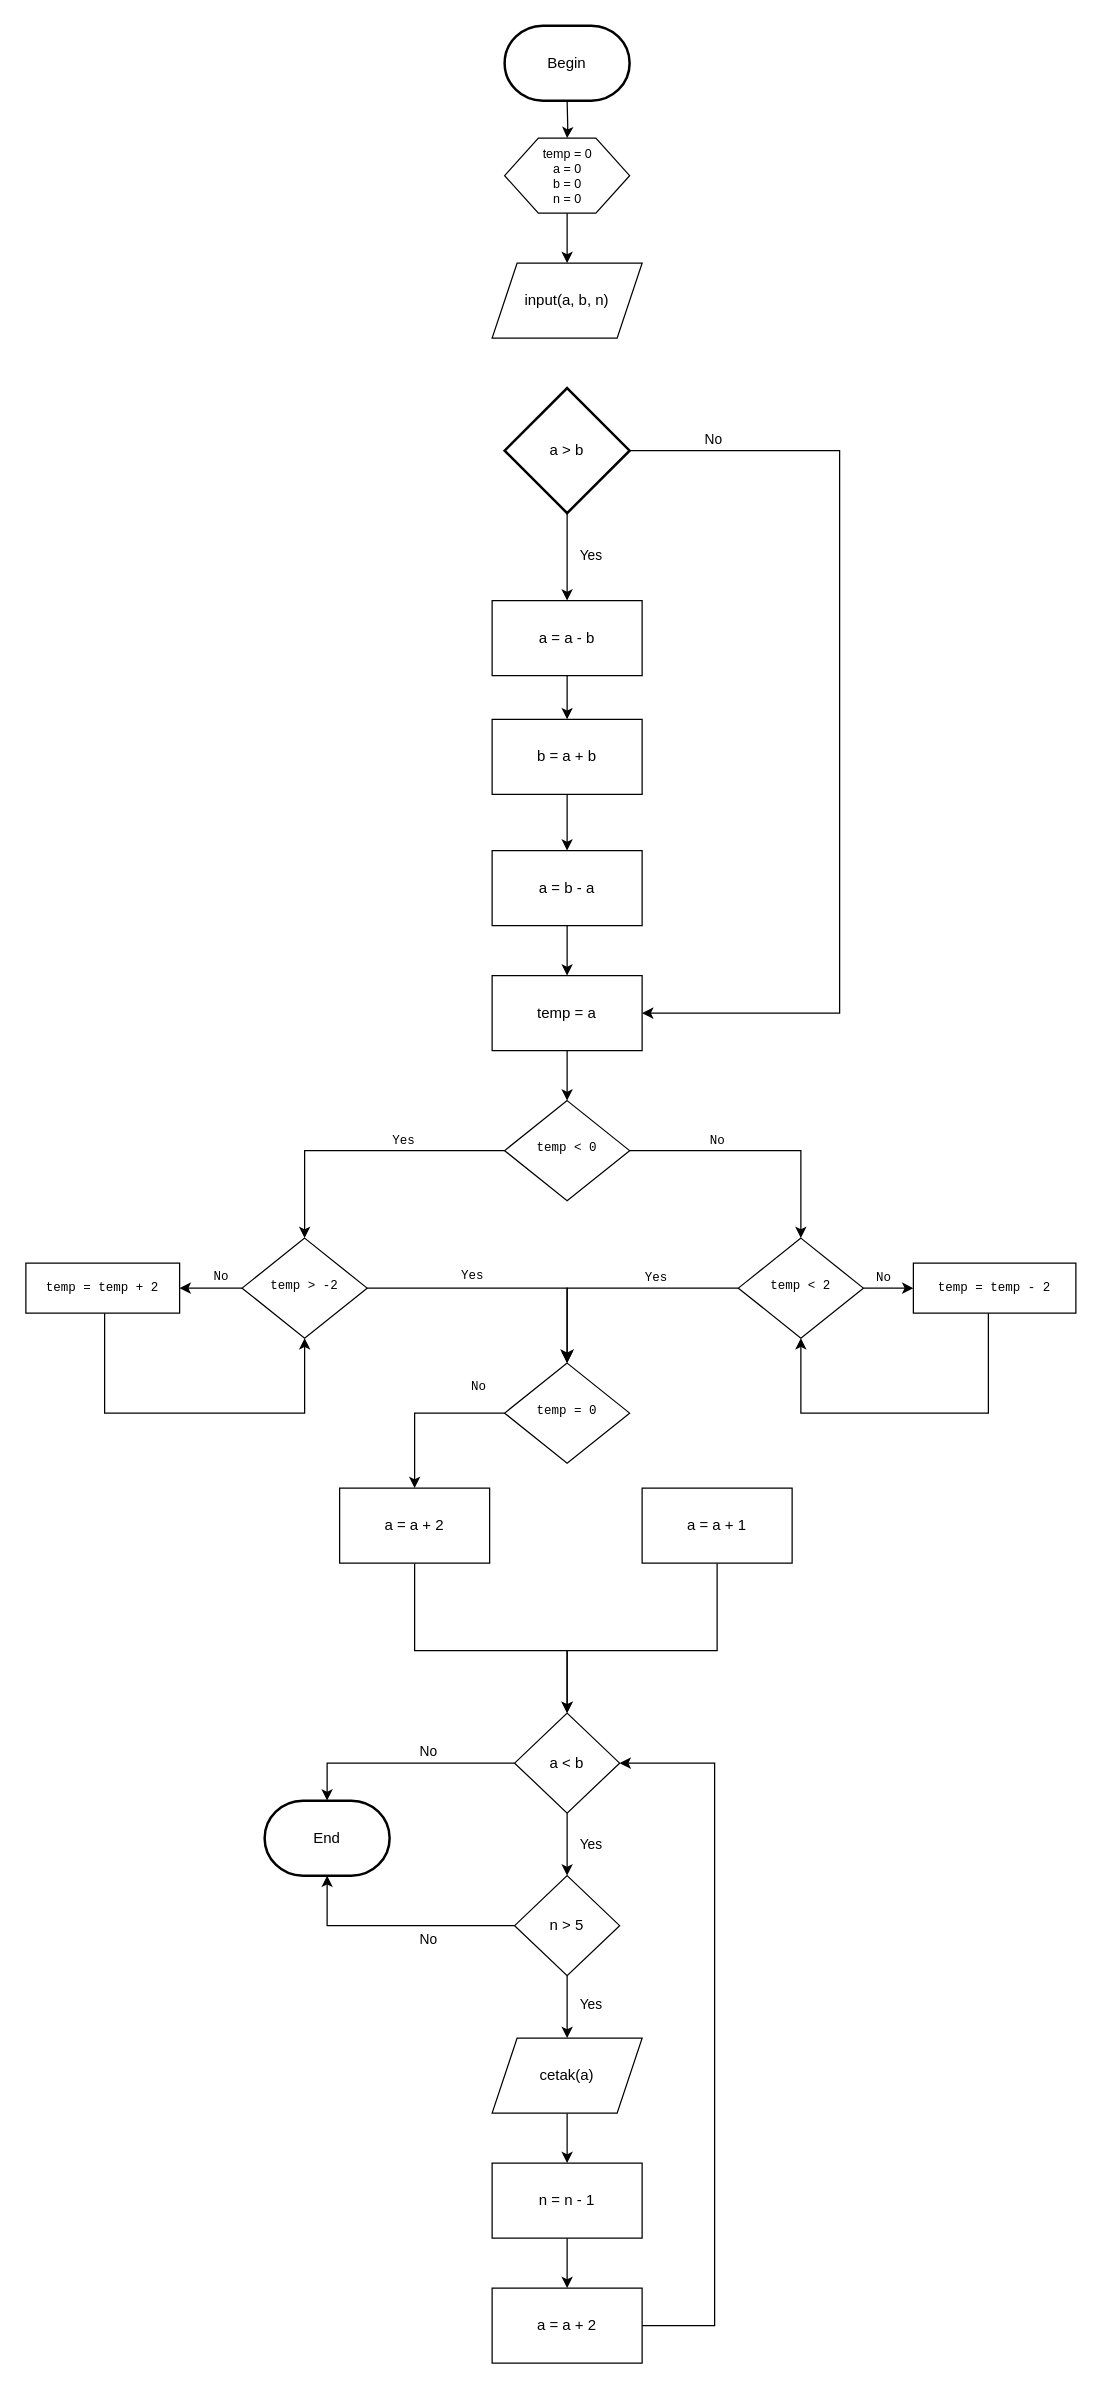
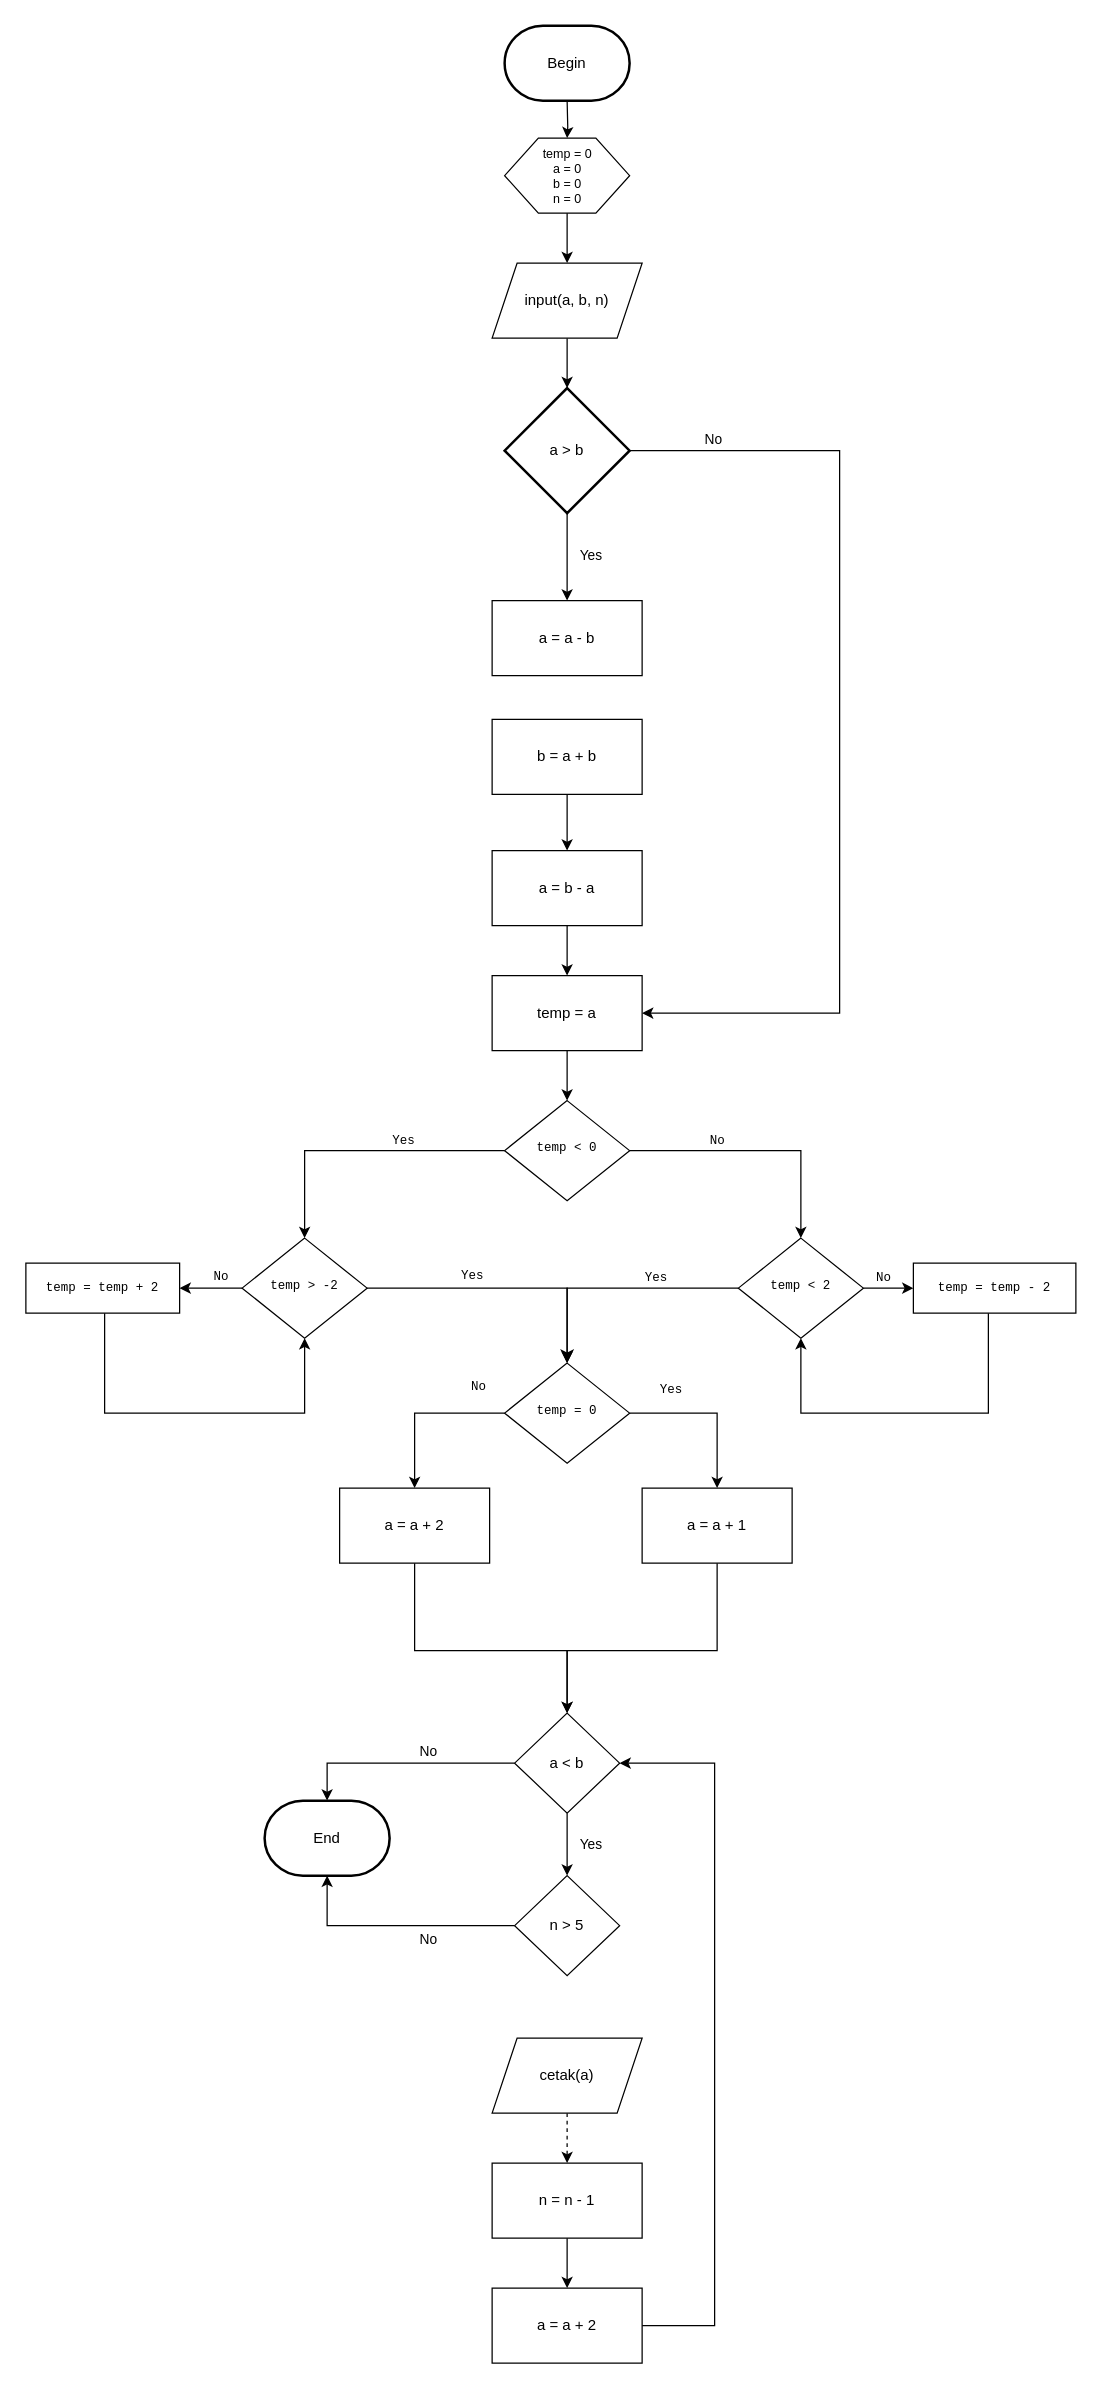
none -> (567, 359)
(567, 700) -> none
none -> (707, 1413)
(567, 2003) -> none
(567, 2133) -> (567, 2133)
